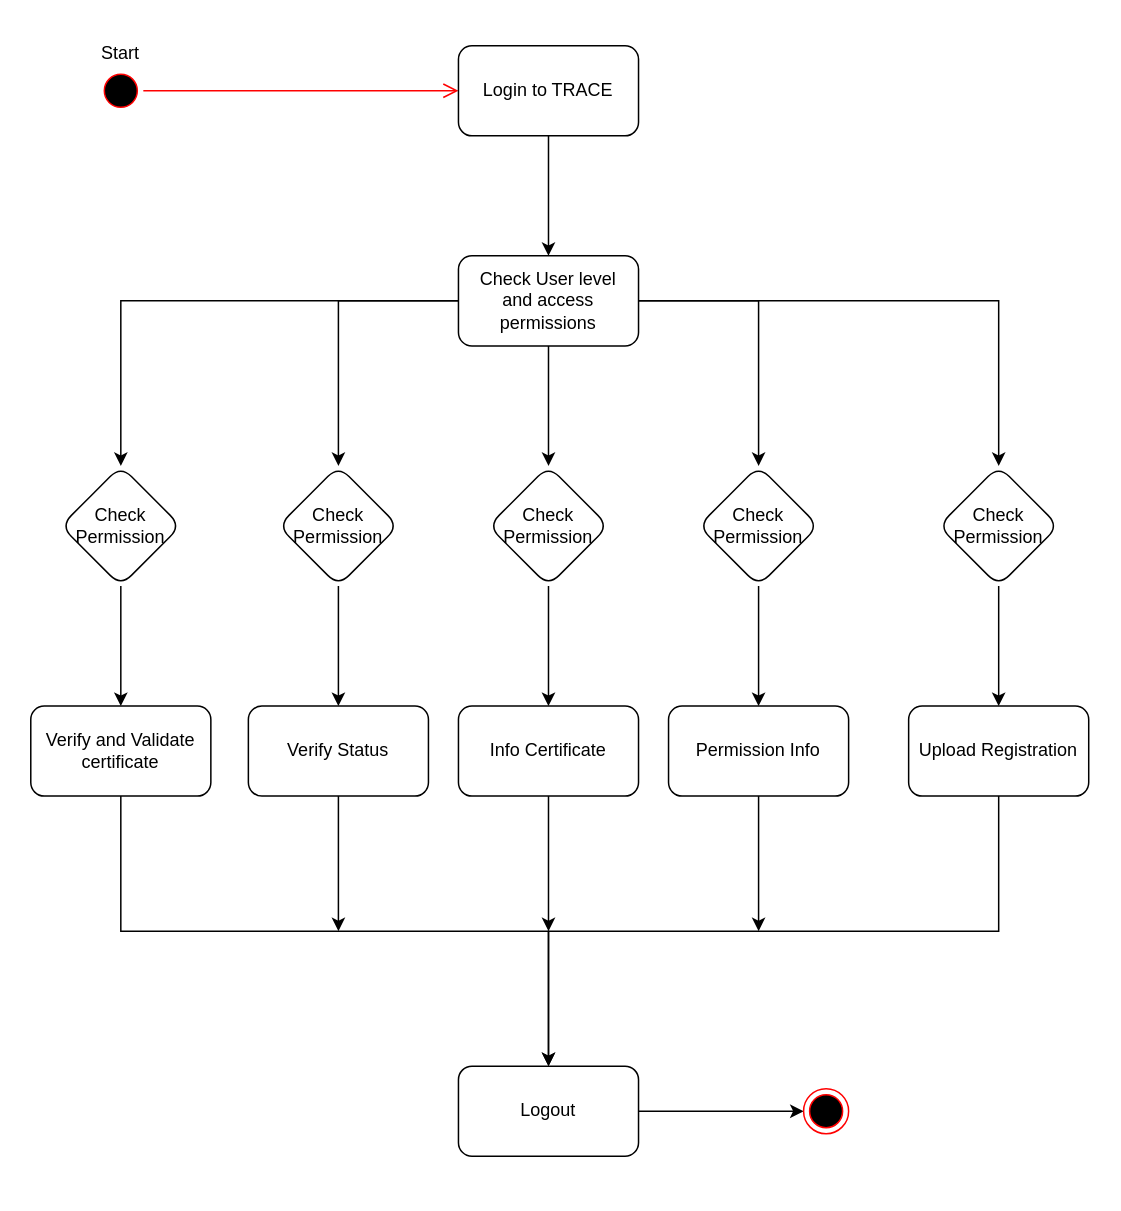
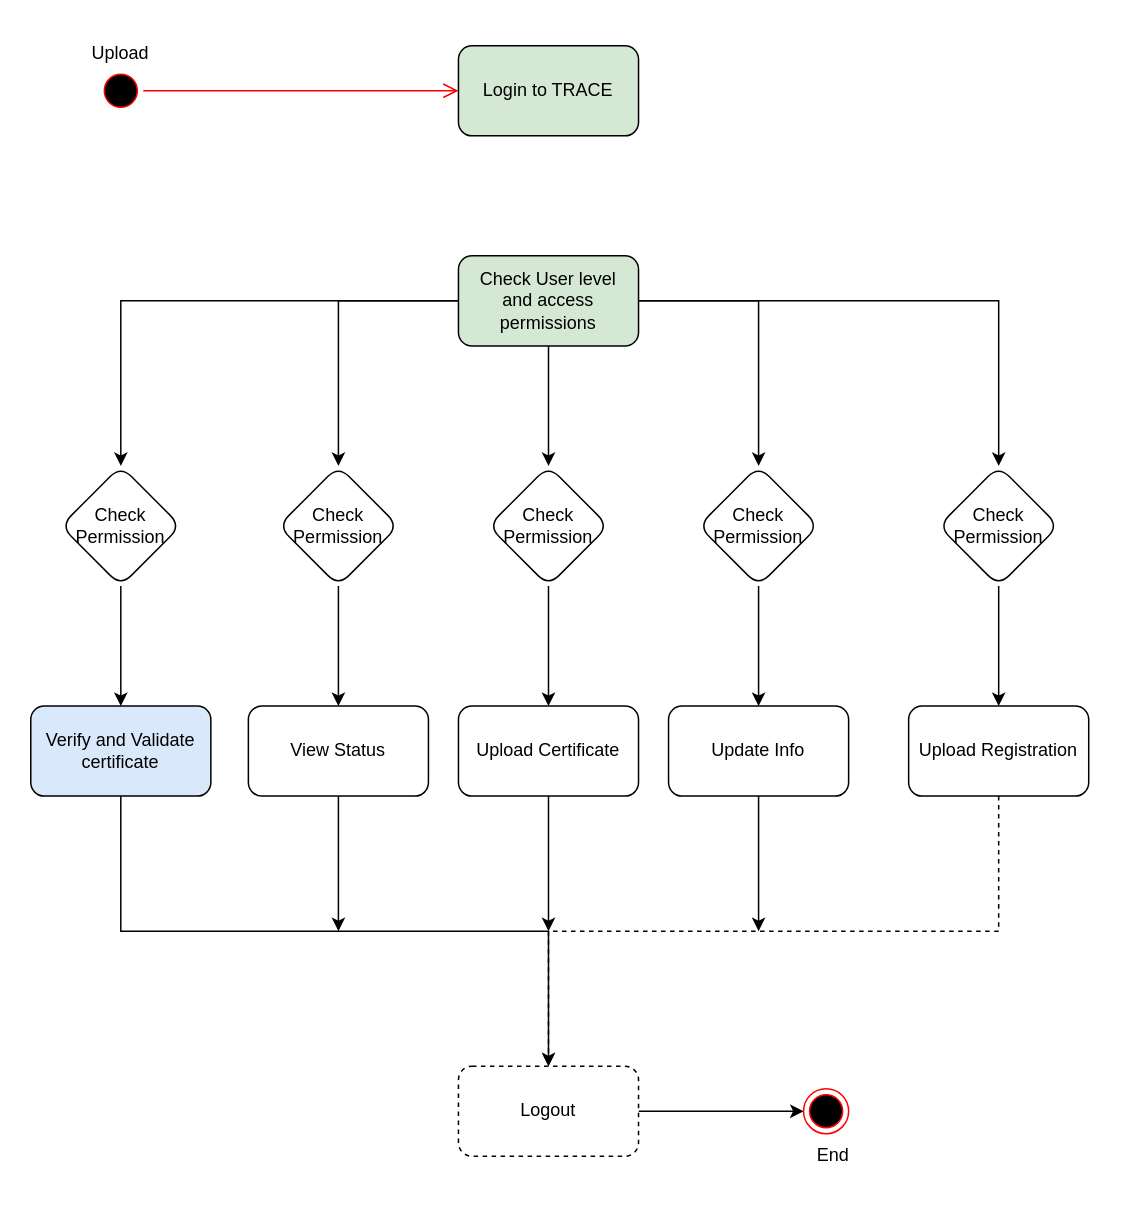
(121, 53) -> (121, 53)
(548, 91) -> (548, 91)
(548, 191) -> none
(548, 301) -> (548, 301)
(121, 751) -> (121, 751)
(338, 751) -> (338, 751)
(548, 751) -> (548, 751)
(758, 751) -> (758, 751)
(546, 931) -> (548, 1057)
(841, 931) -> (841, 931)
(548, 1111) -> (548, 1111)
none -> (833, 1156)
